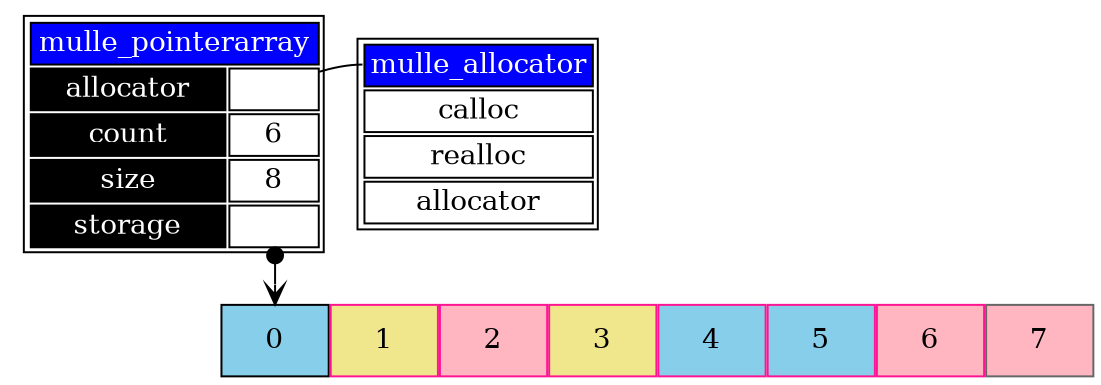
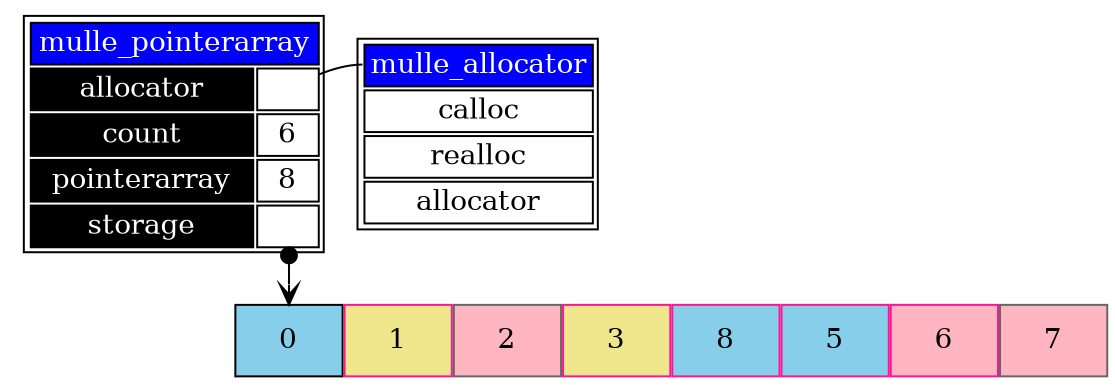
(128, 180) -> (142, 180)
(494, 341) -> (507, 341)
(712, 341) -> (726, 341)
